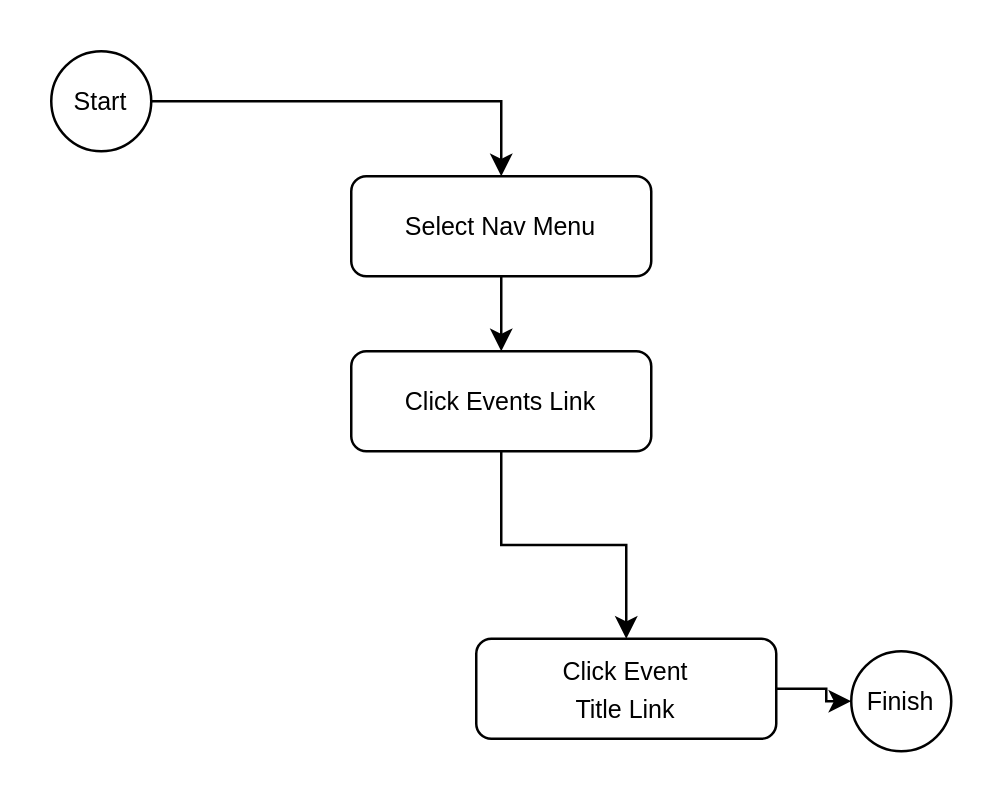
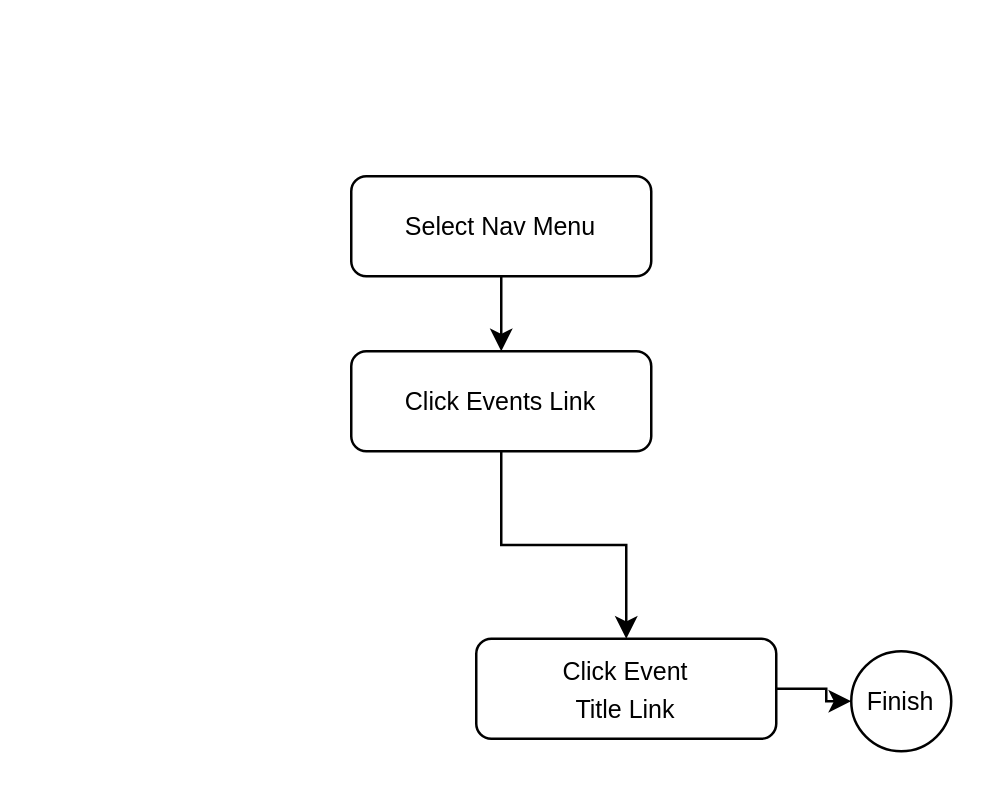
(101, 101) -> none
(355, 101) -> none
